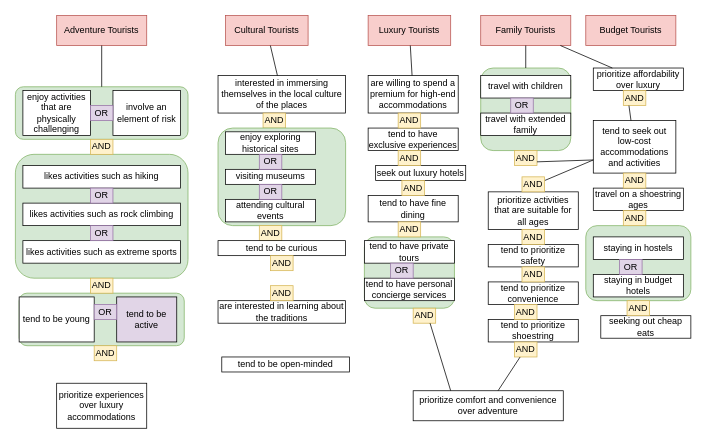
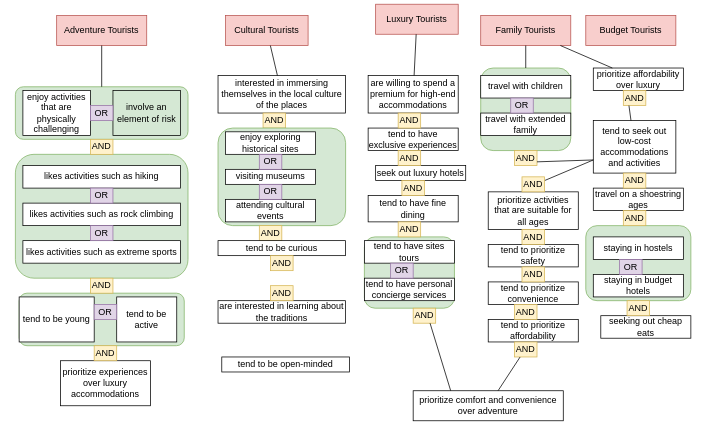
(409, 30) -> (417, 19)
(147, 113) -> (147, 113)
(409, 252) -> (409, 252)
(147, 319) -> (147, 319)
(533, 330) -> (533, 330)
(102, 405) -> (105, 383)
